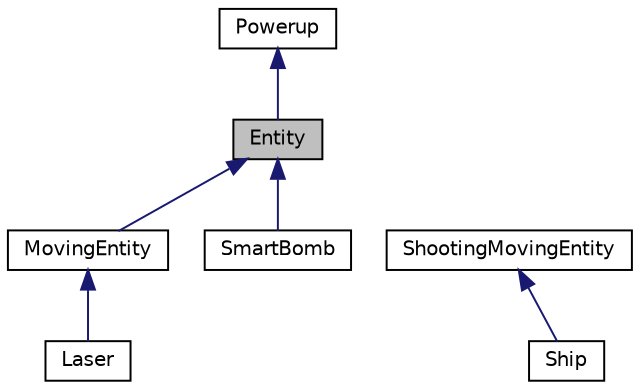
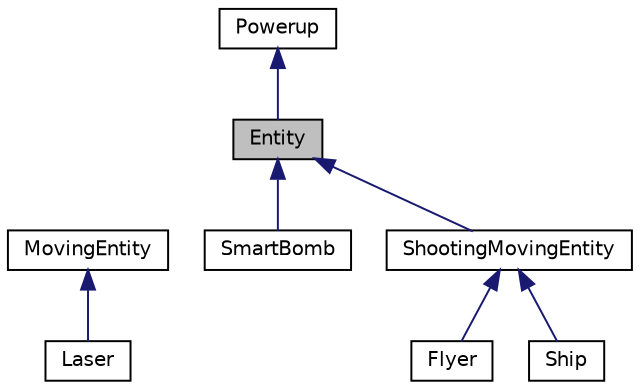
(174, 200) -> (403, 199)
none -> (452, 361)
